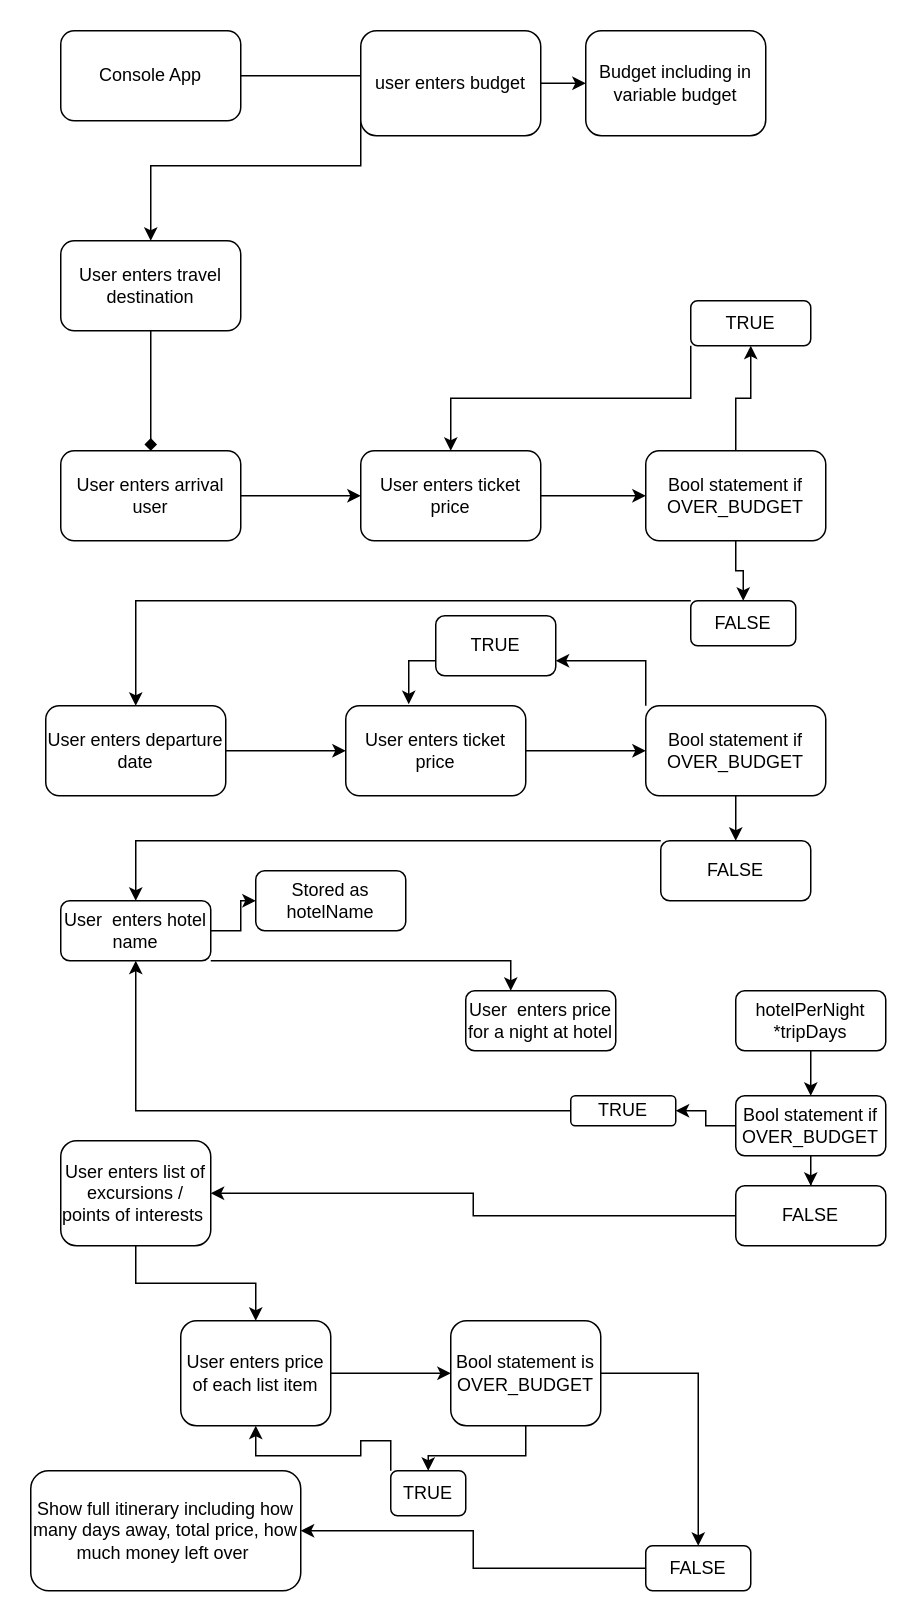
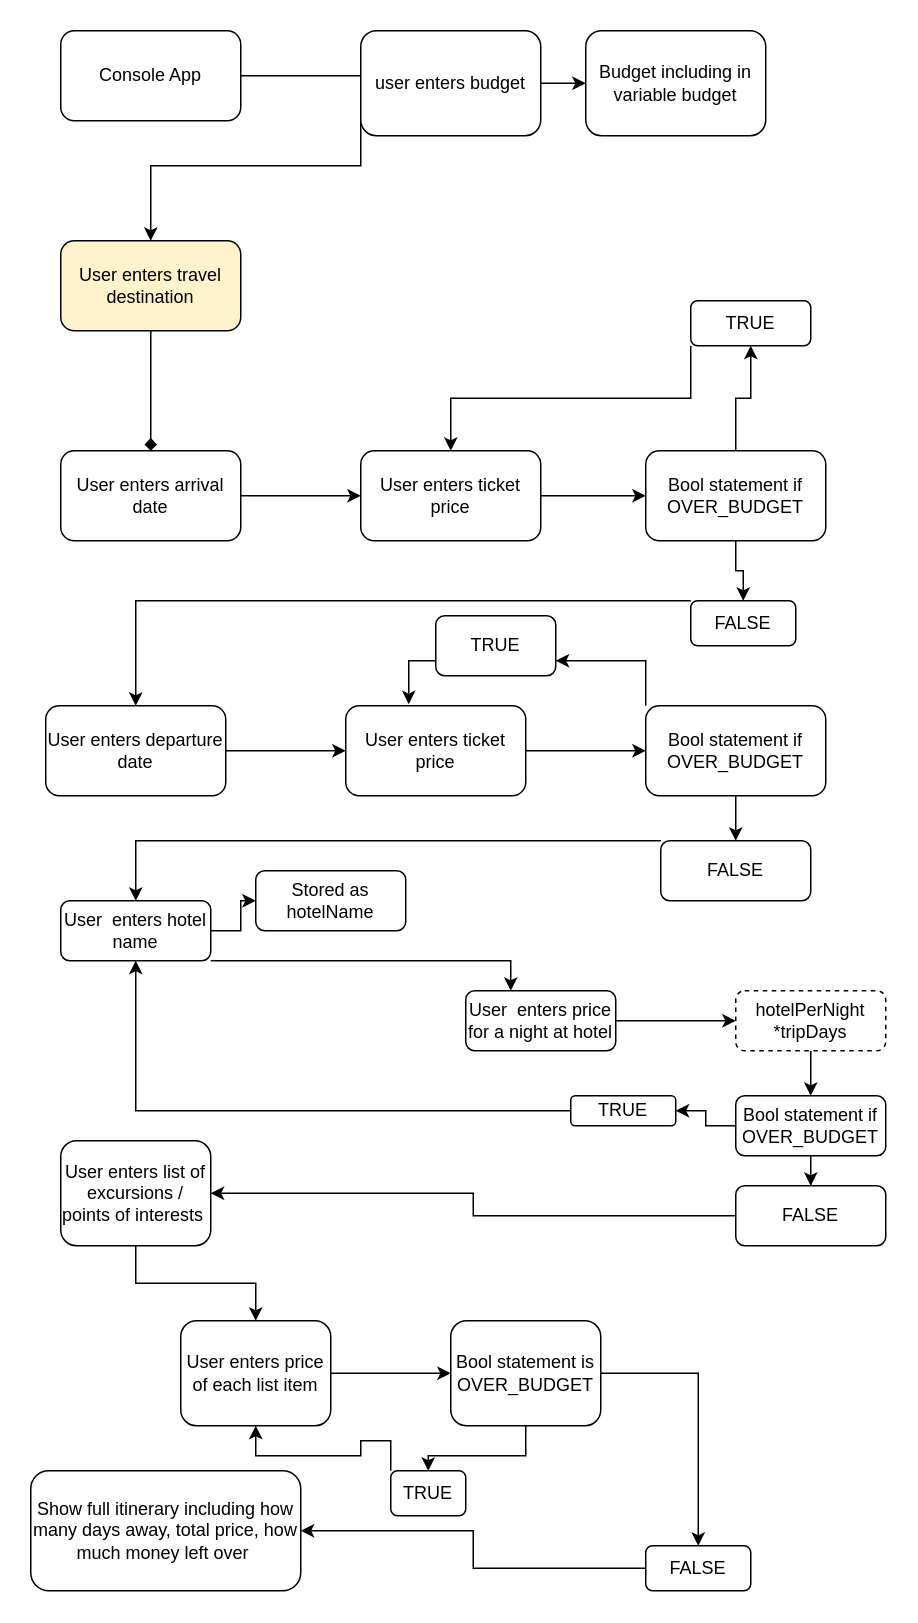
(151, 286) -> (151, 286)
(151, 496) -> (151, 496)
none -> (671, 1021)
(811, 1021) -> (811, 1021)
